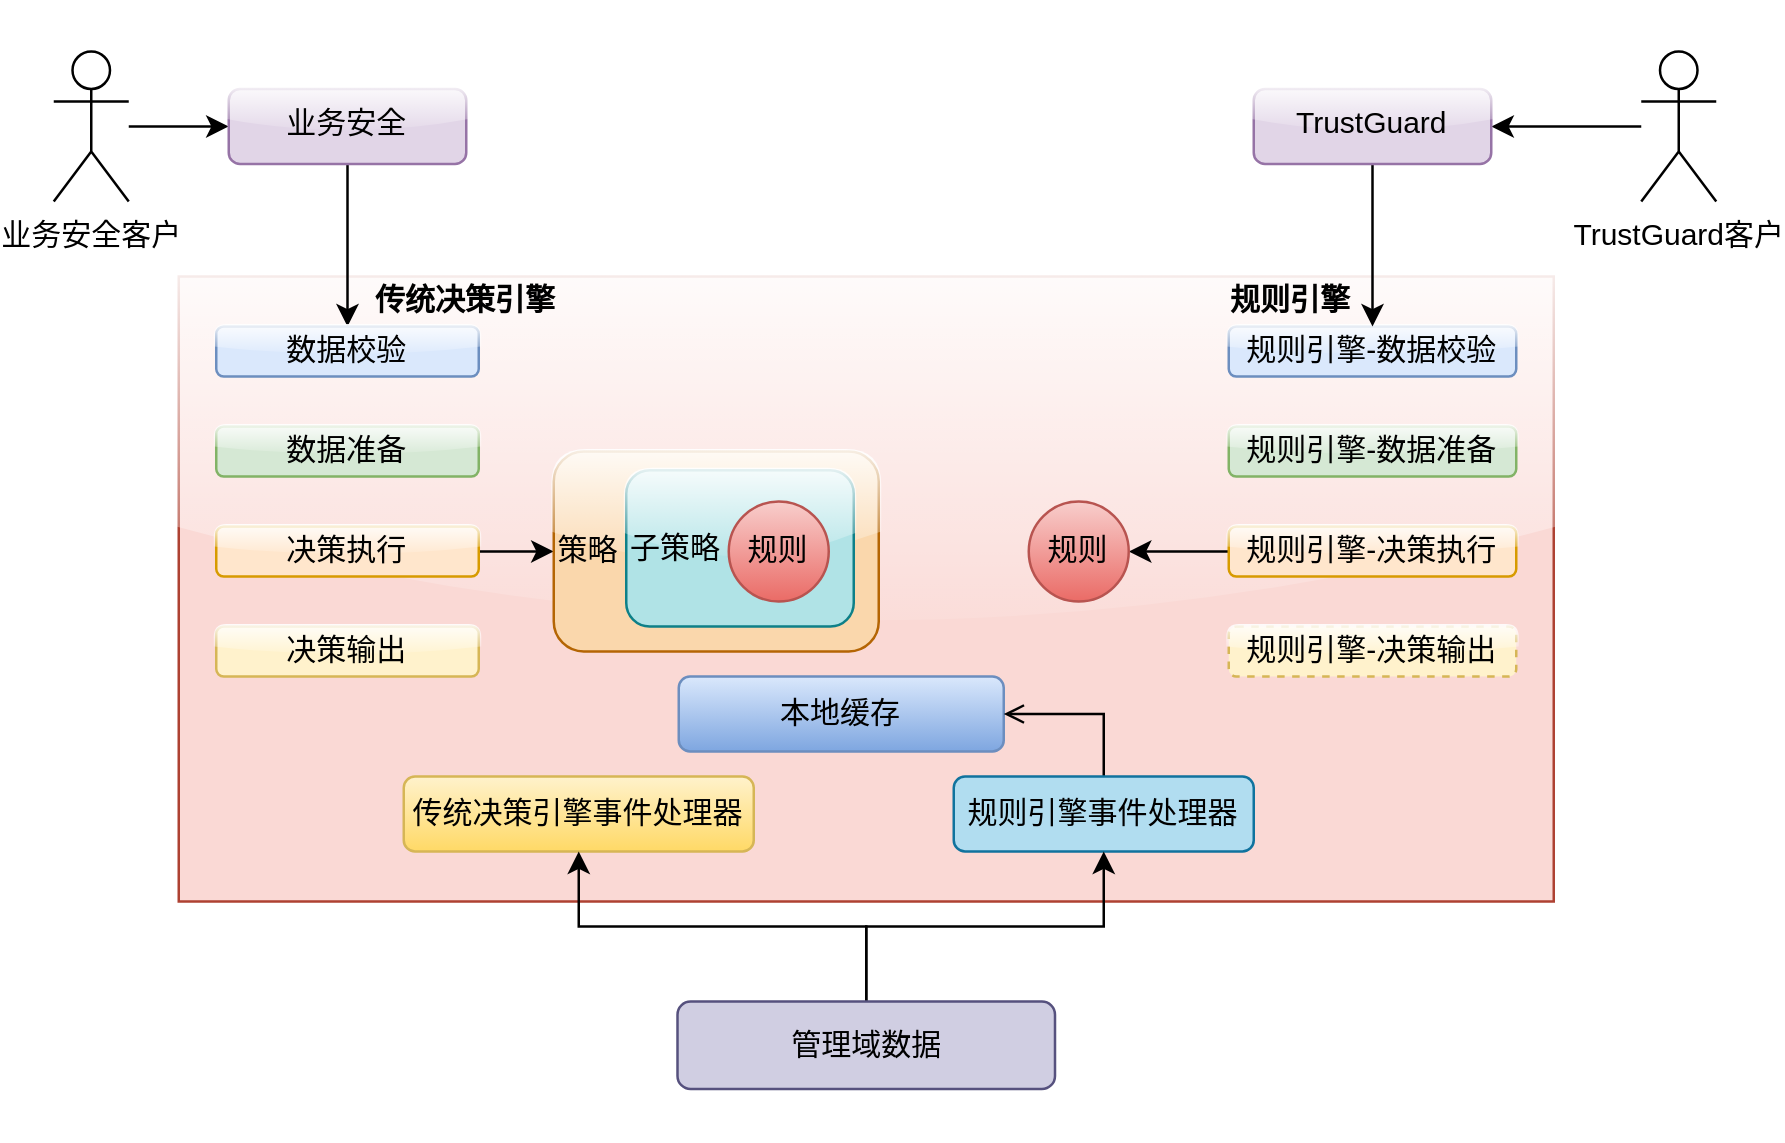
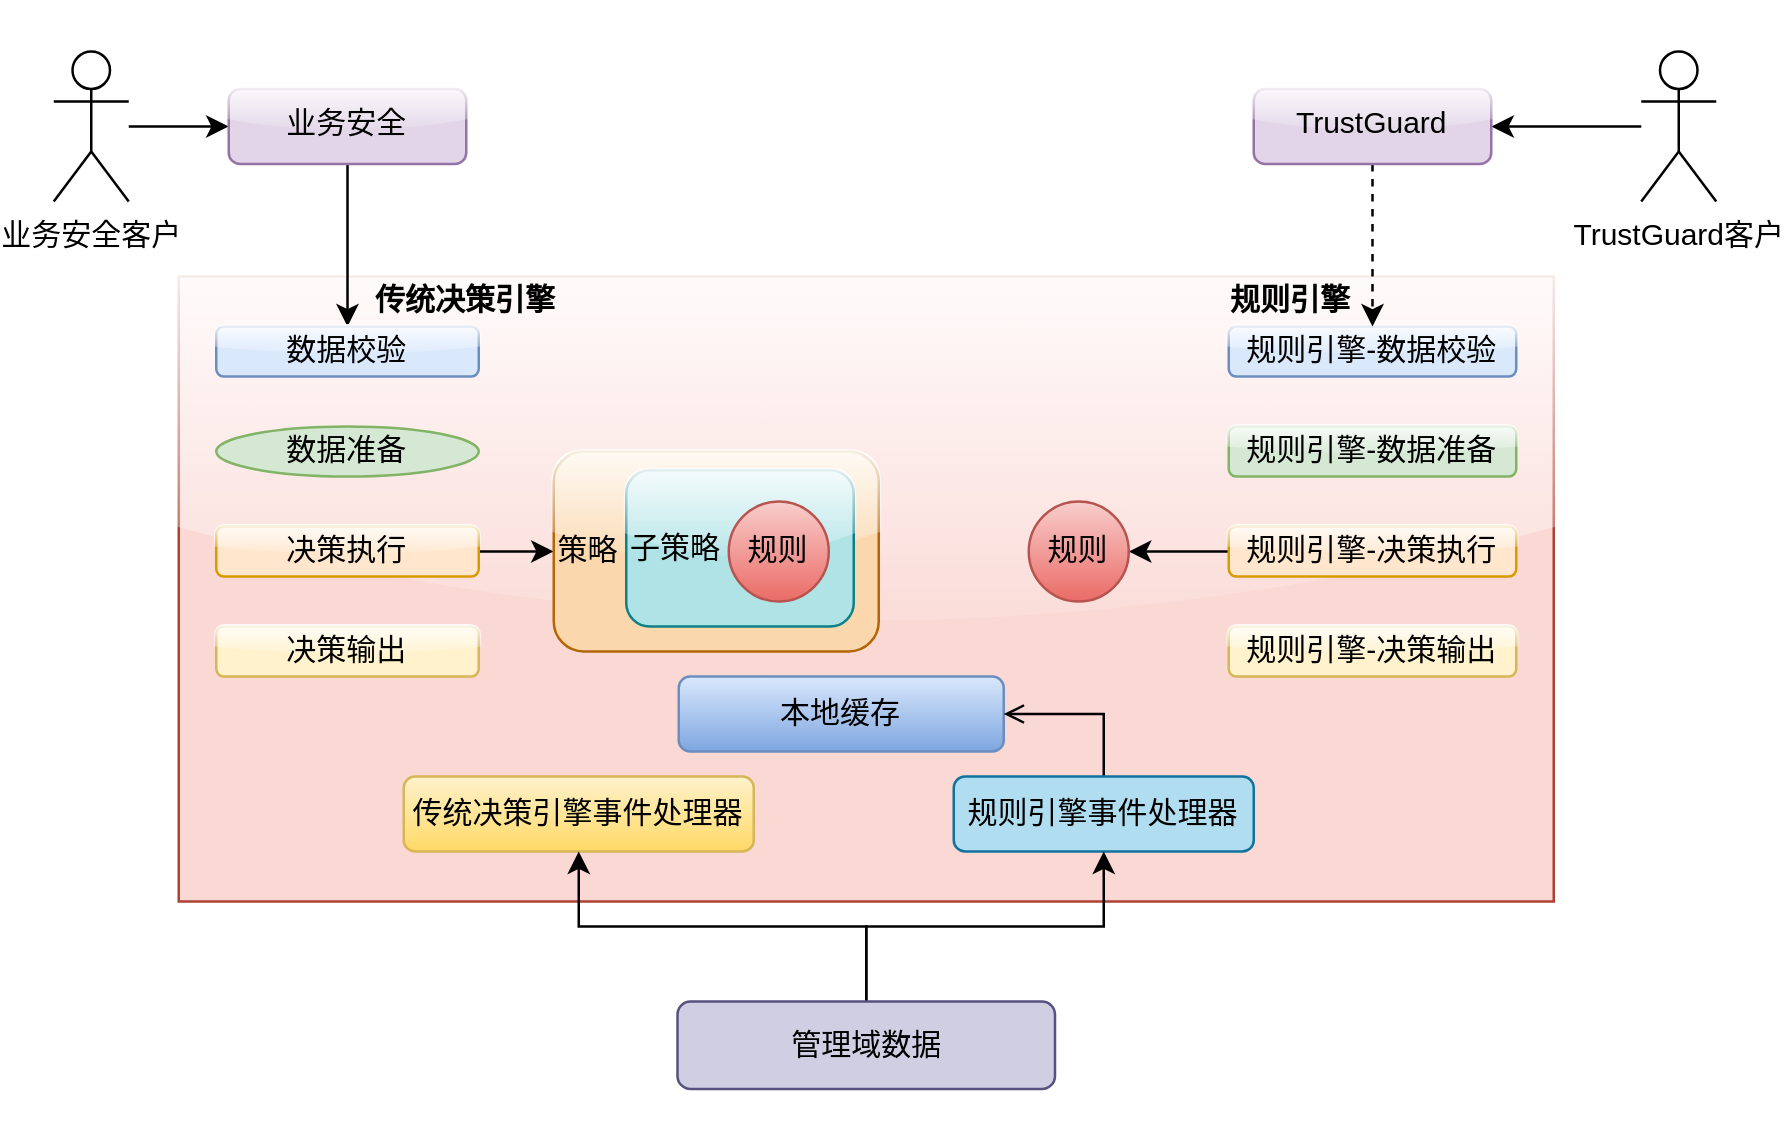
(1373, 240) -> (1373, 240)
(348, 451) -> (348, 451)
(1373, 651) -> (1373, 651)
